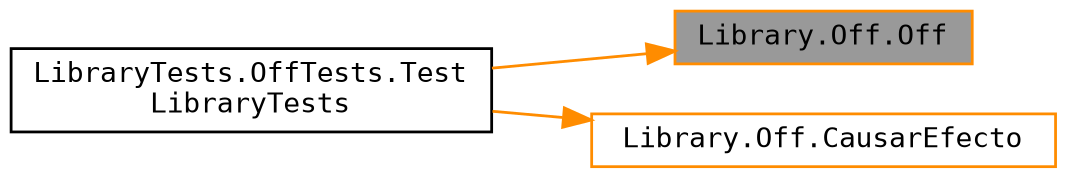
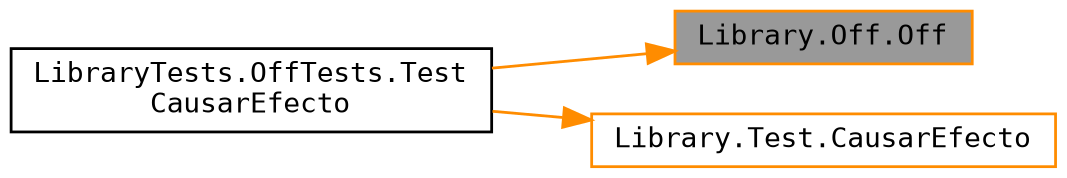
(251, 90) -> (251, 90)
(824, 140) -> (824, 140)
